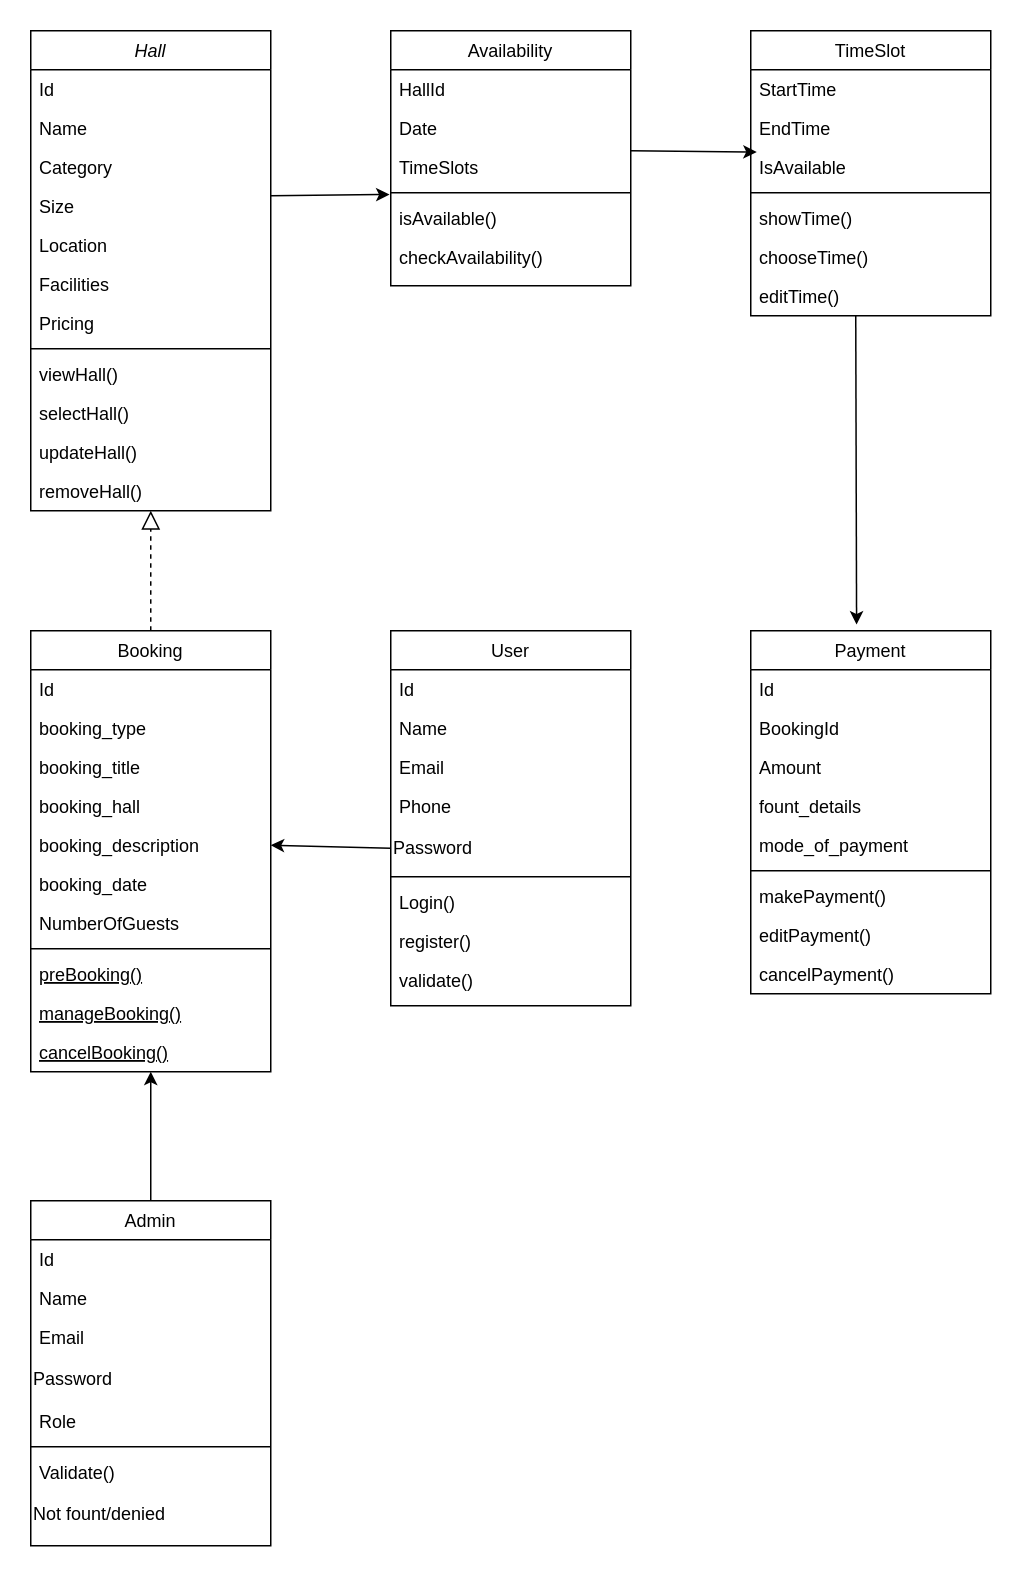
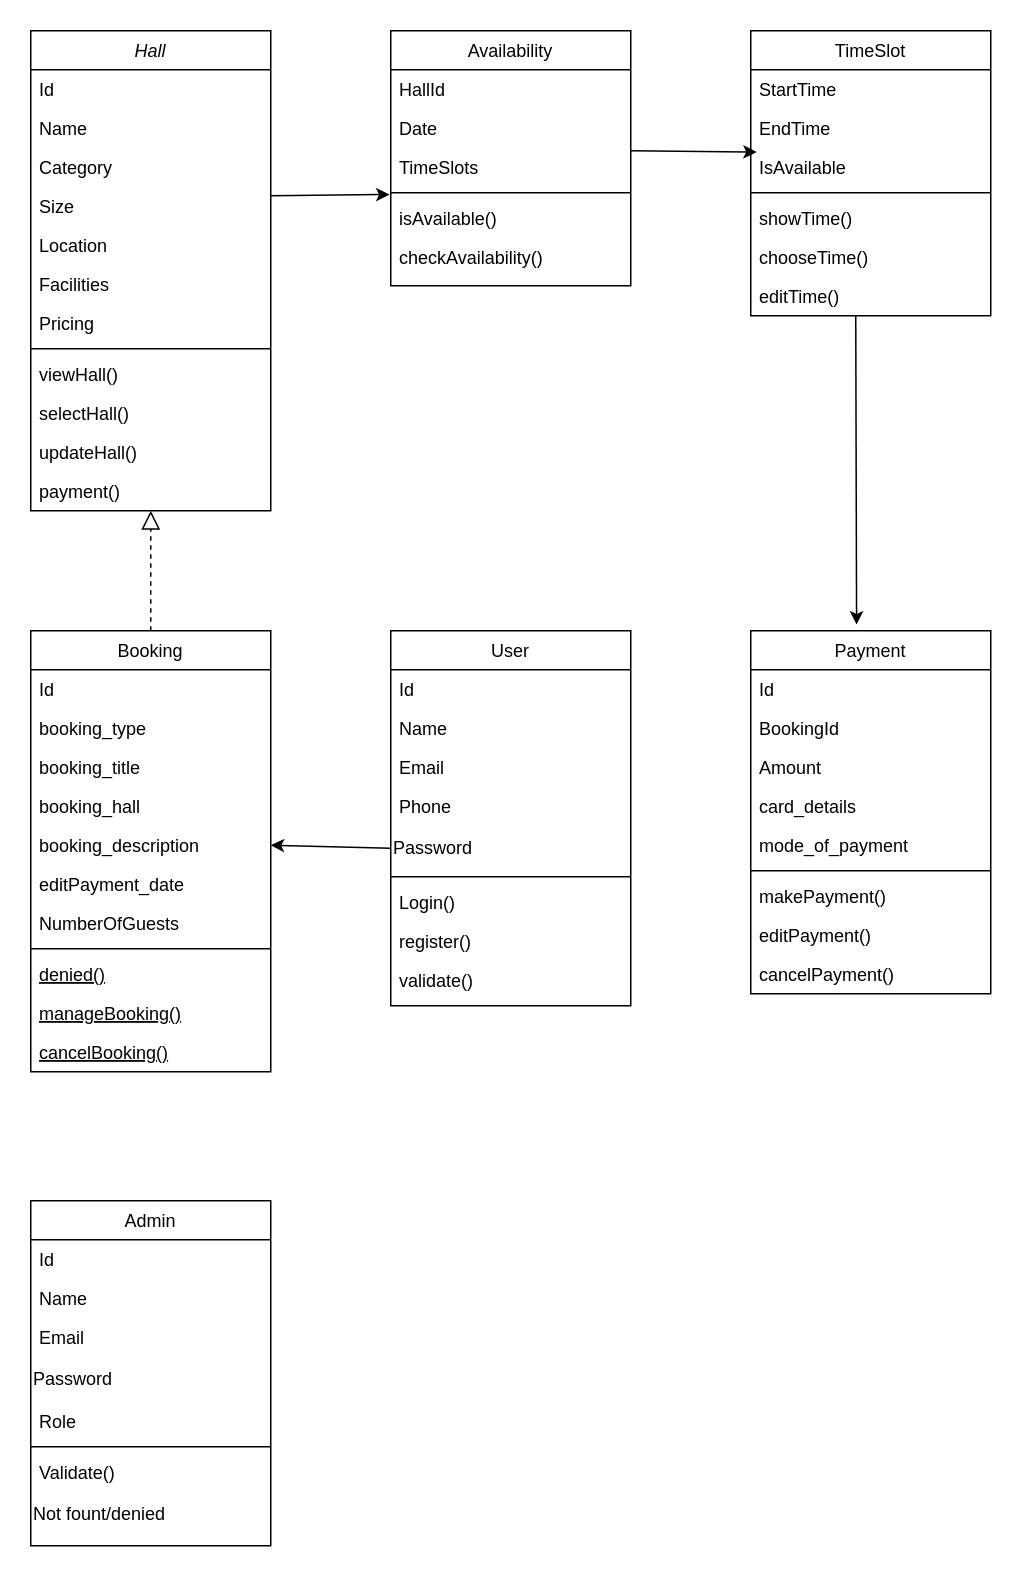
(95, 492) -> (84, 492)
(820, 807) -> (815, 807)
(97, 885) -> (117, 885)
(97, 975) -> (77, 975)
(151, 1142) -> none
